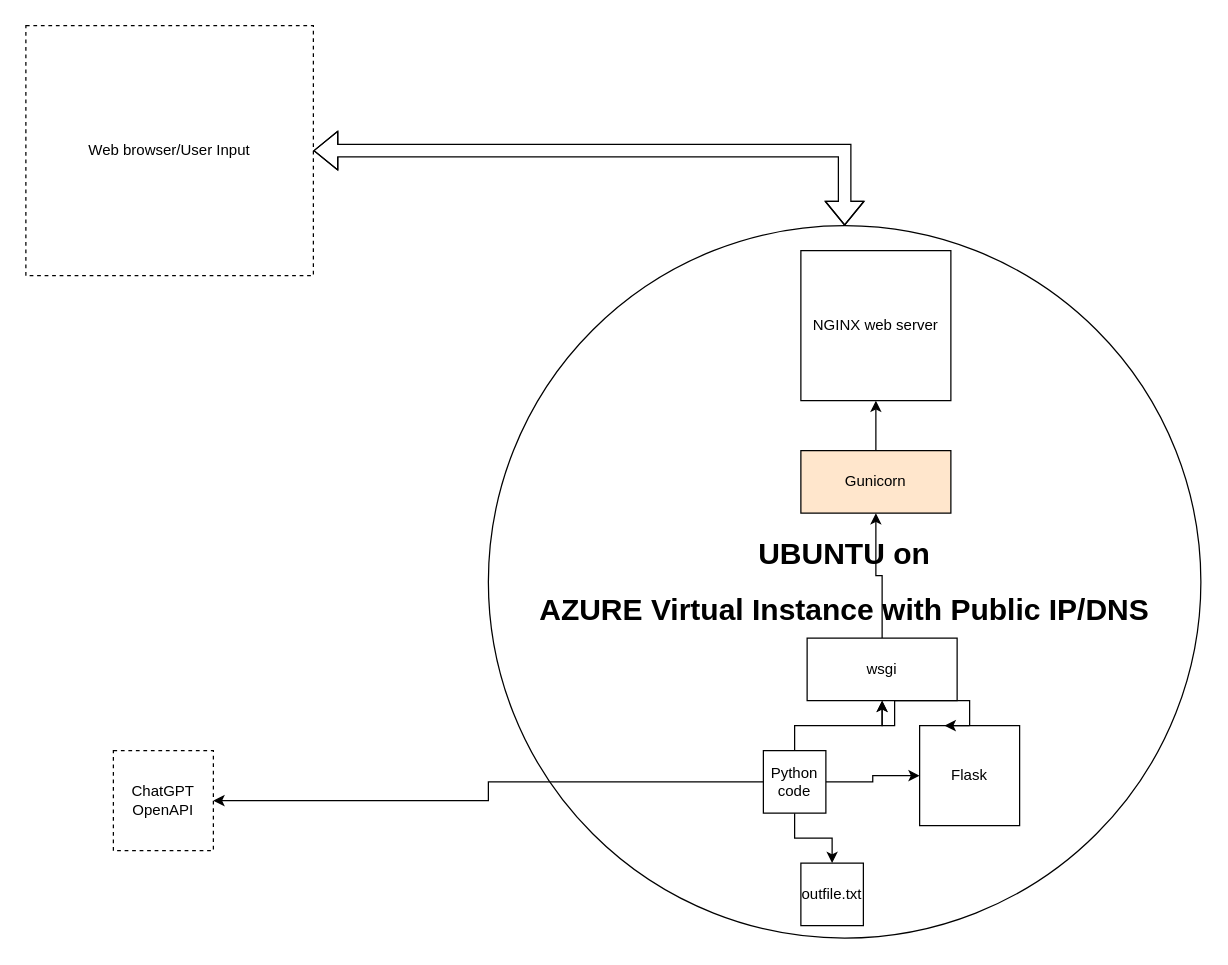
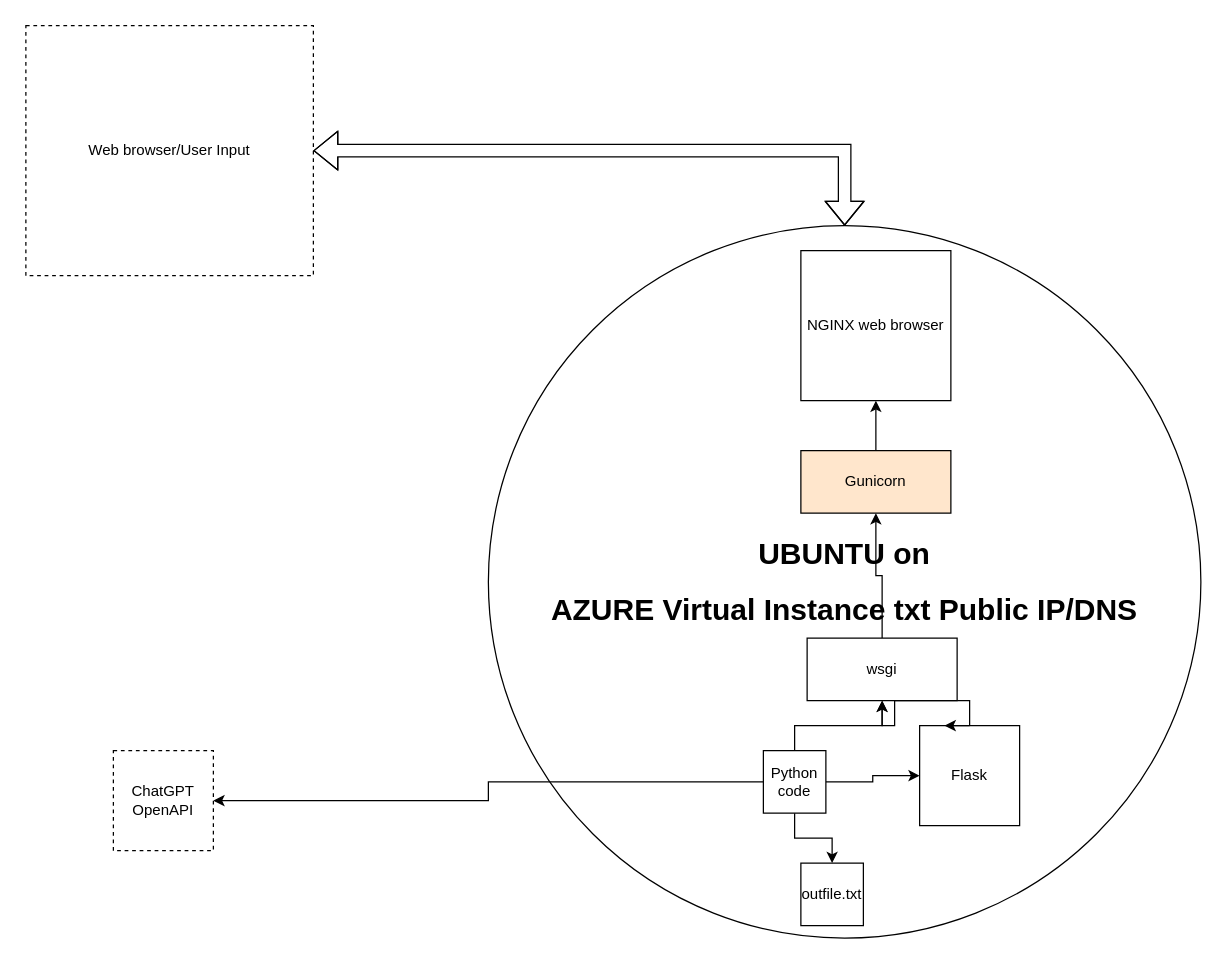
(876, 326) -> (876, 326)
(844, 582) -> (844, 582)
